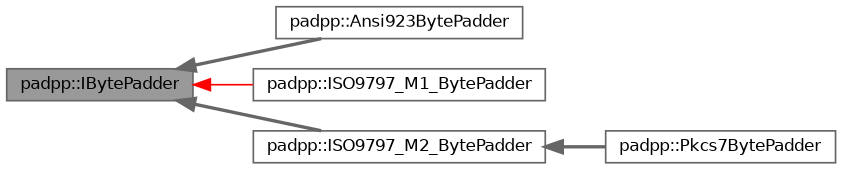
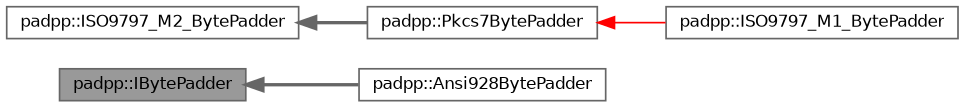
(399, 23) -> (482, 85)
(232, 85) -> (640, 23)
(258, 117) -> none
